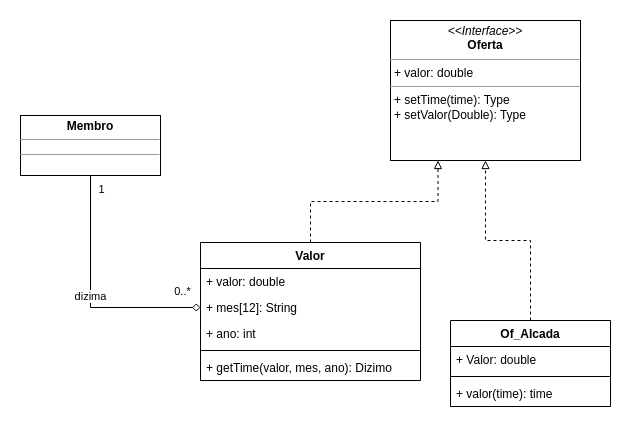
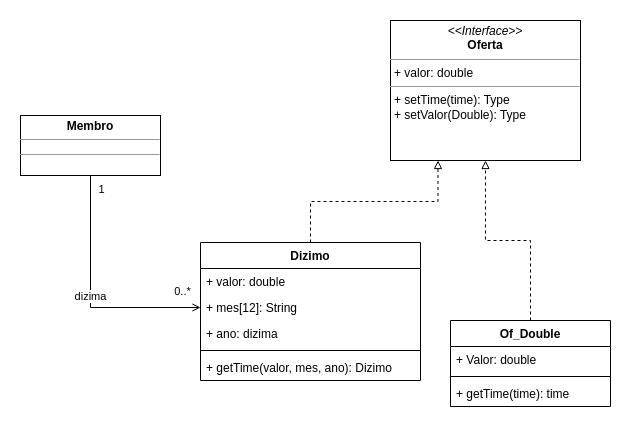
(310, 256) -> (310, 256)
(192, 308) -> (194, 308)
(233, 334) -> (242, 334)
(530, 334) -> (530, 334)
(510, 394) -> (517, 394)
